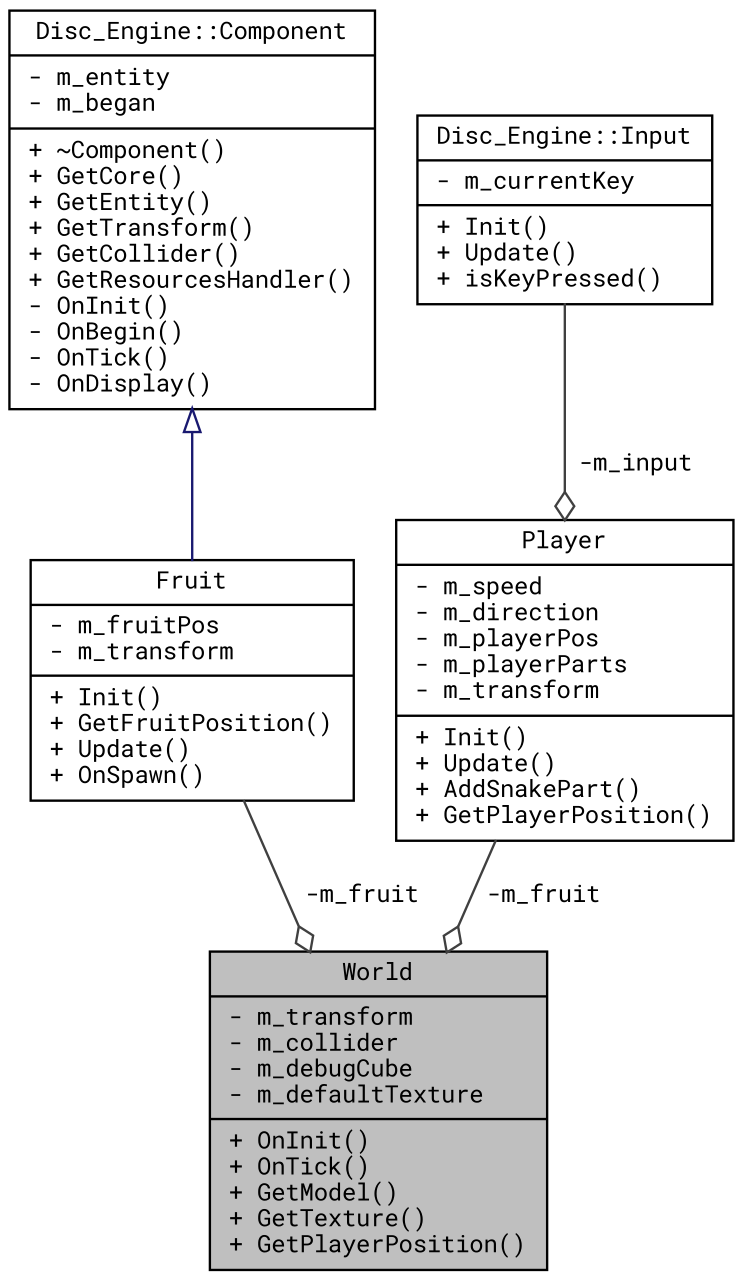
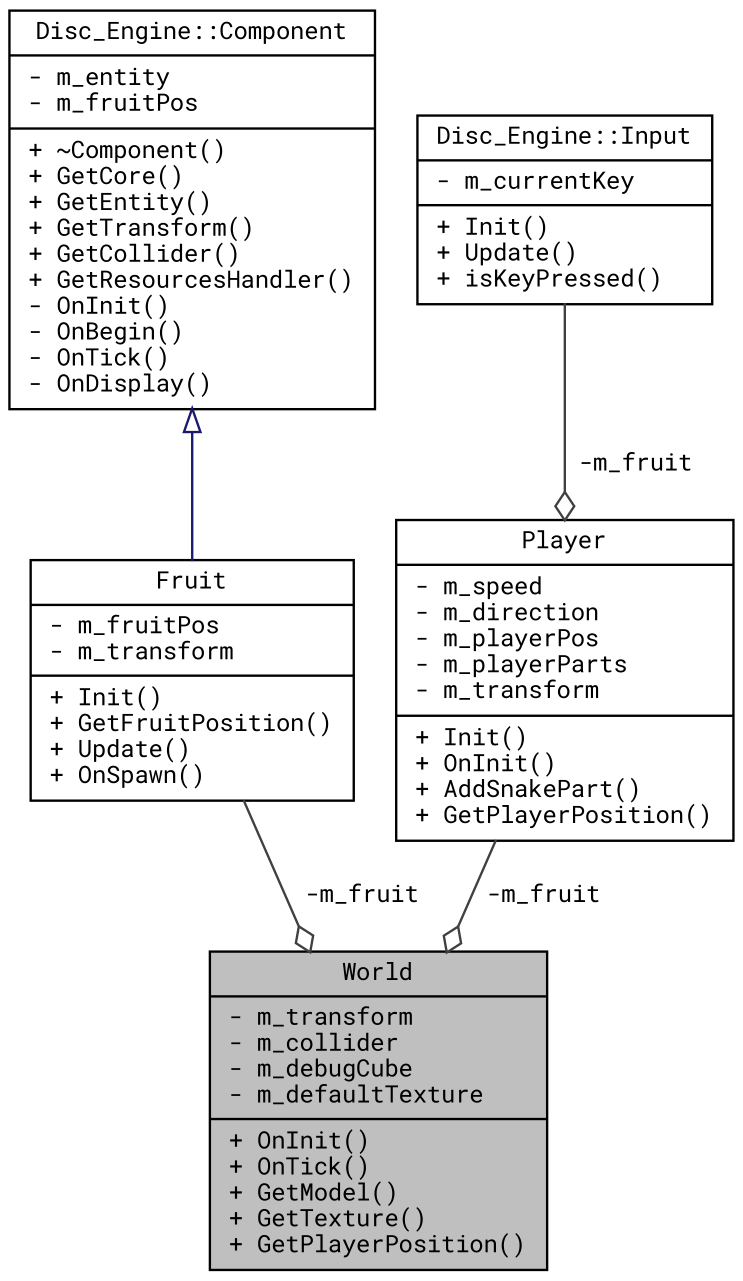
(93, 104) -> (114, 104)
(630, 465) -> (630, 465)
(487, 764) -> (487, 764)
